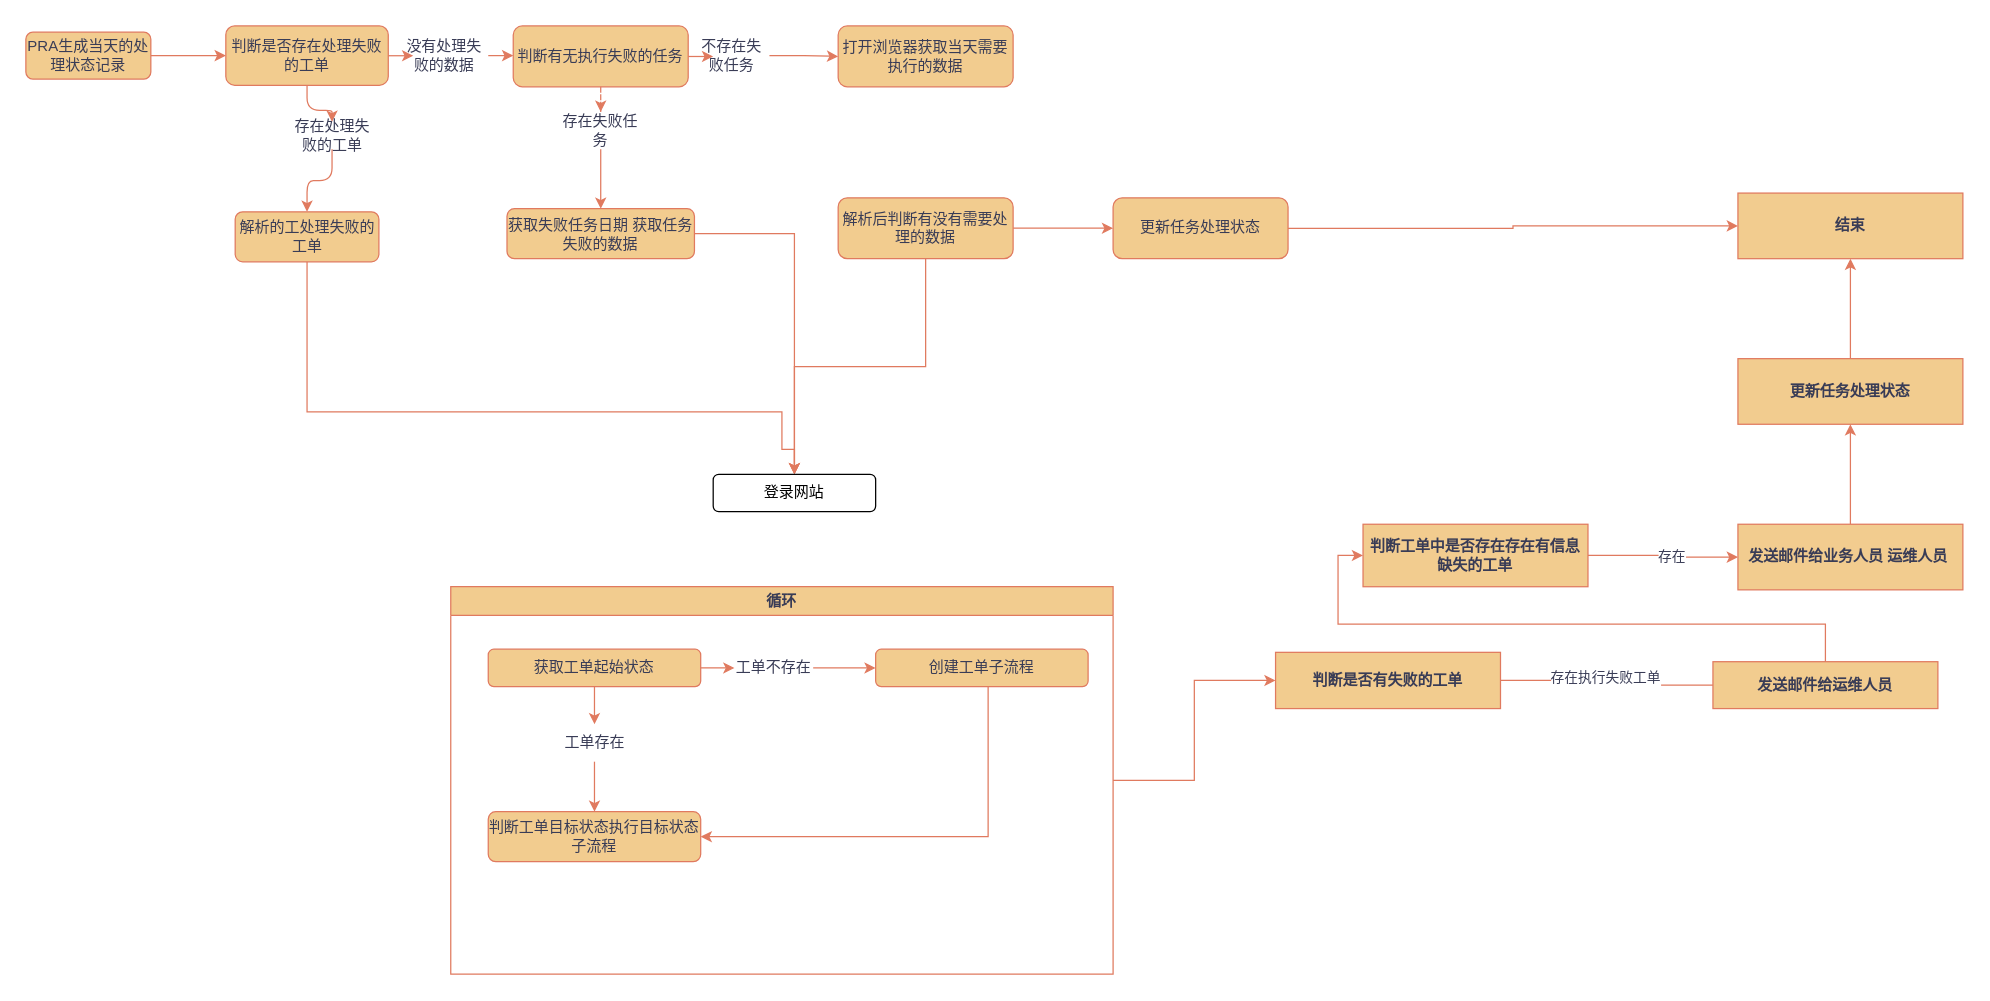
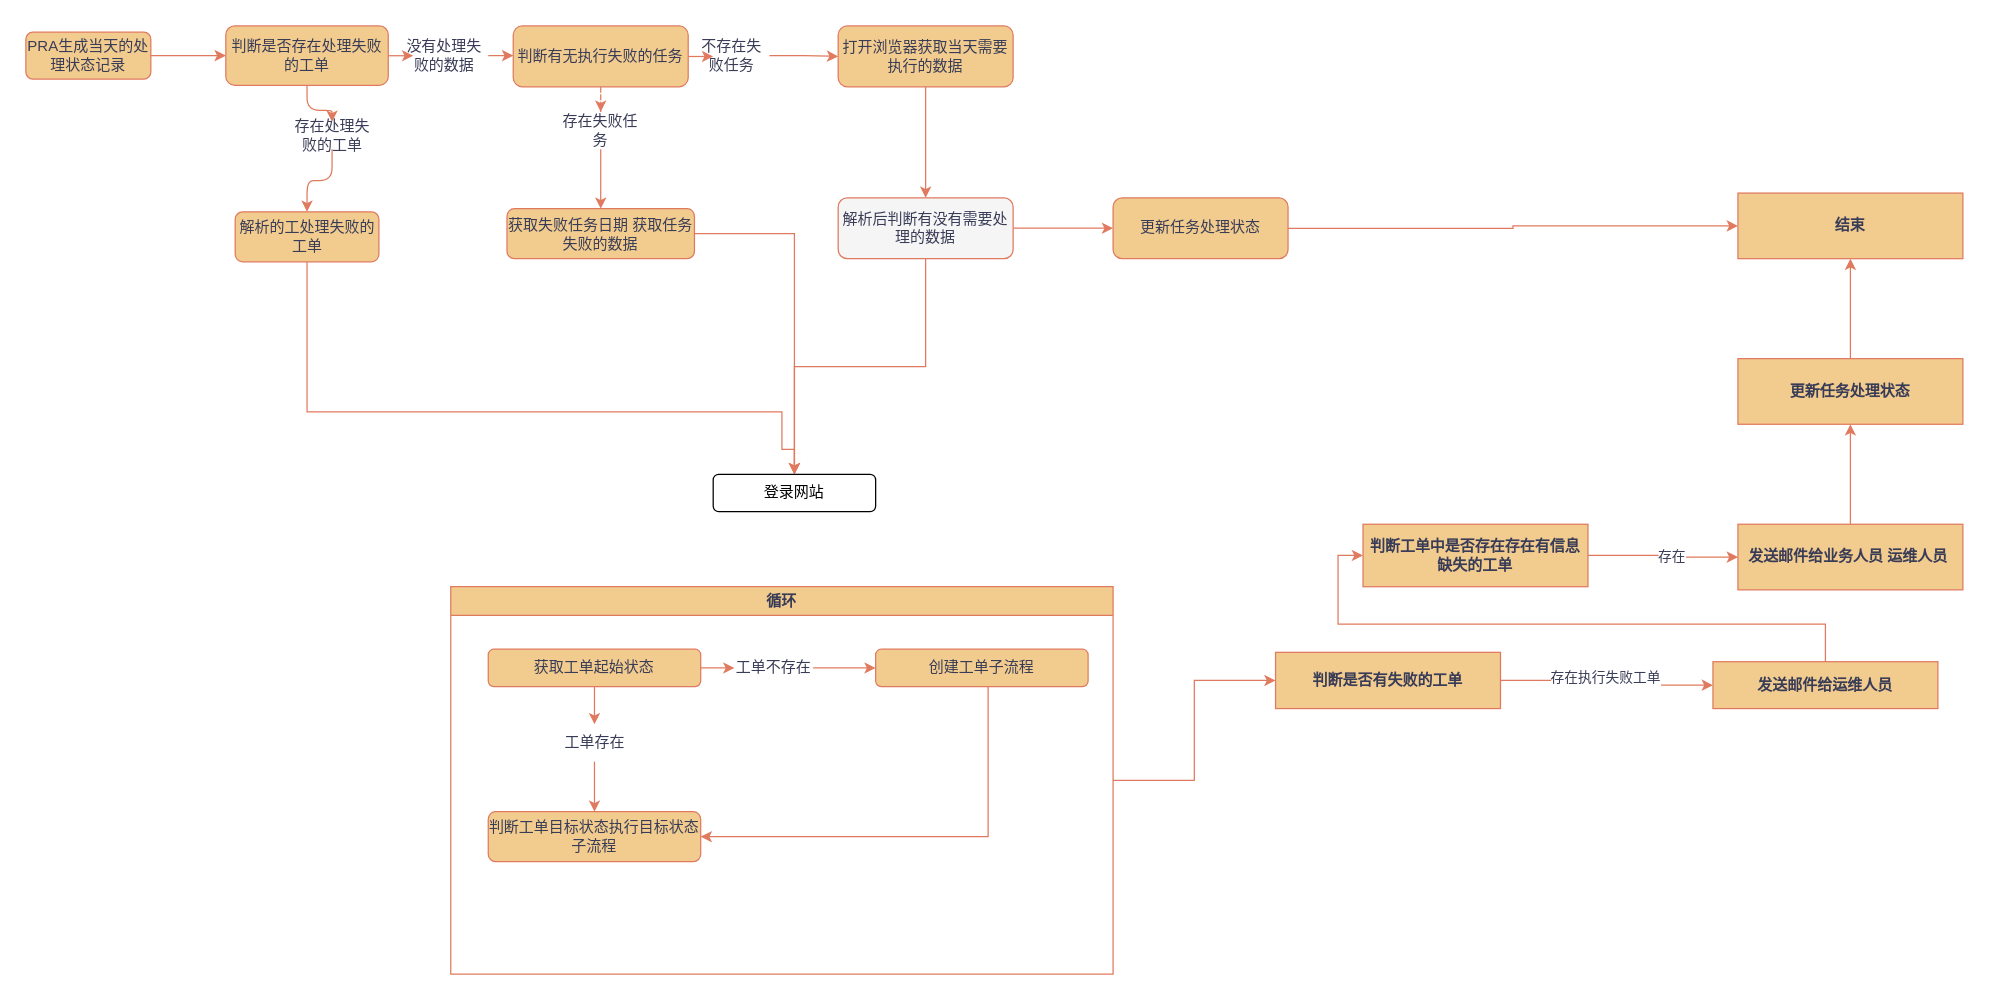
none -> (926, 138)
(926, 228) -> (926, 228)
(1706, 685) -> (1703, 685)
